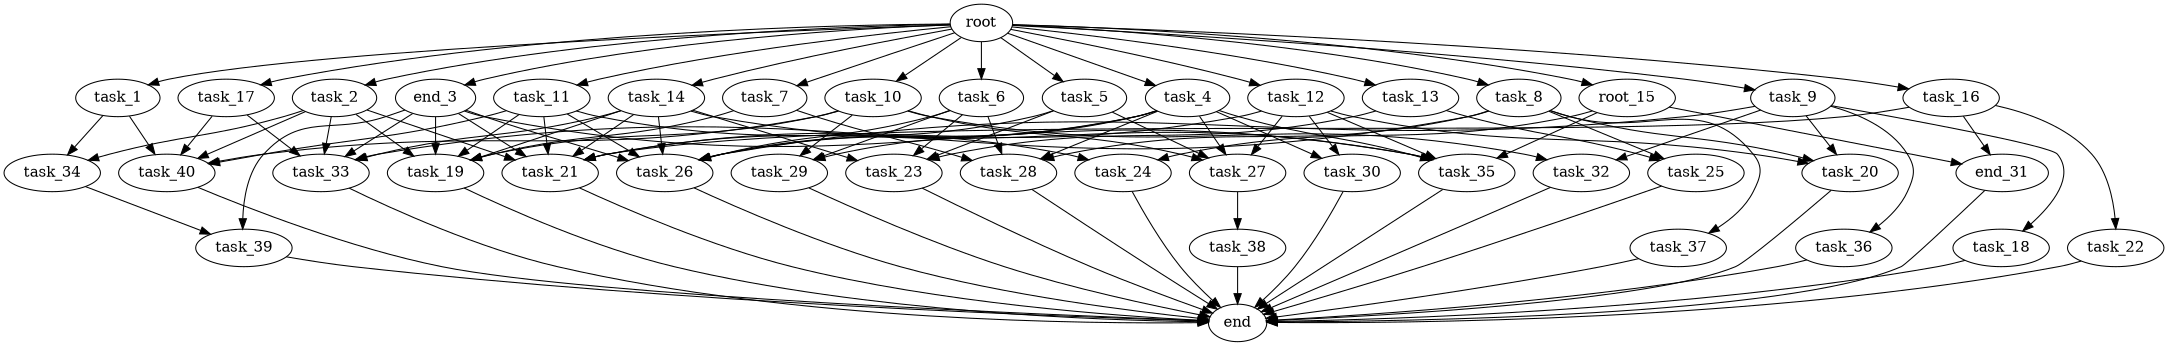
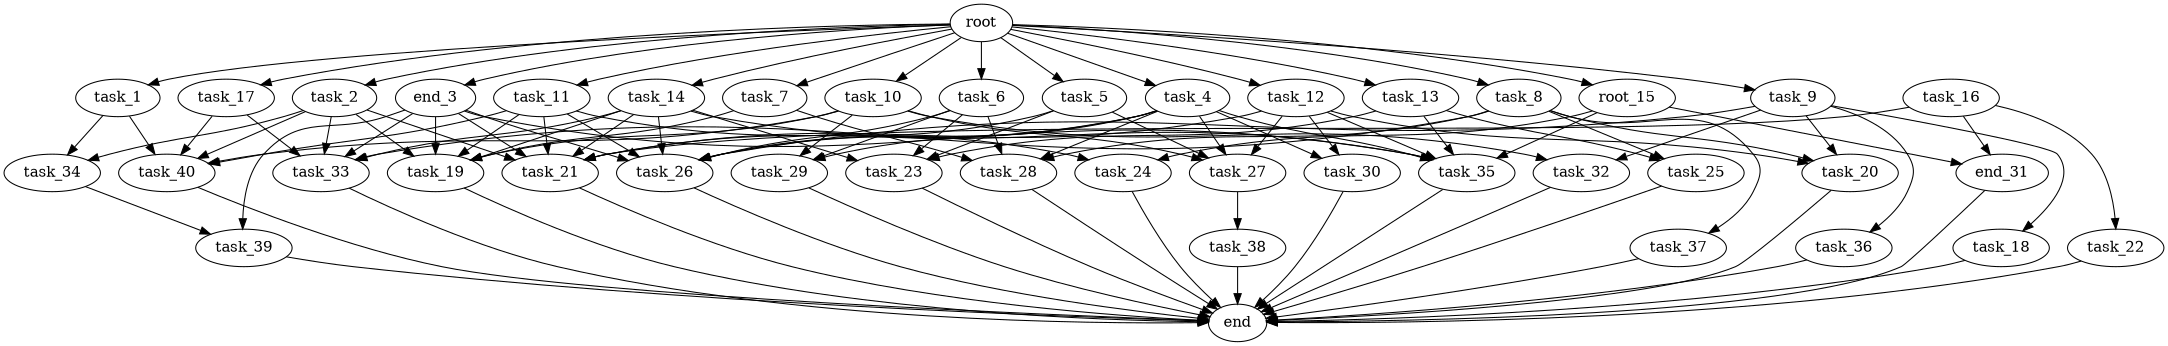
(1456, 46) -> none
none -> (1435, 131)
